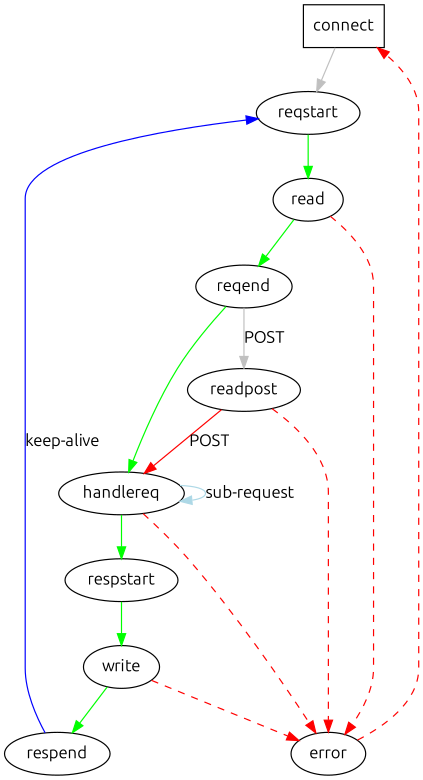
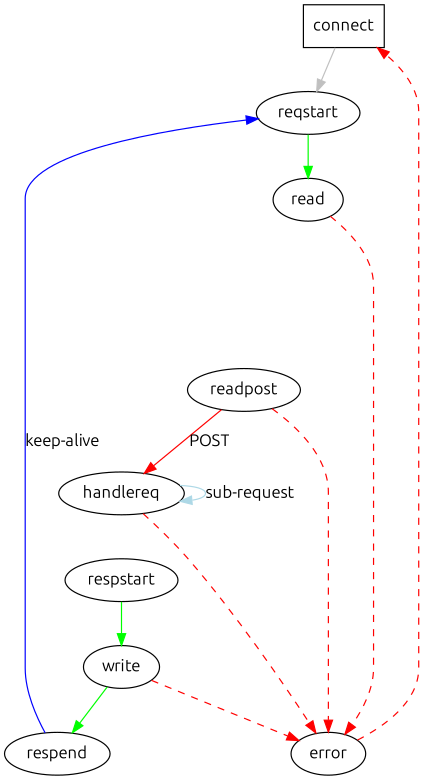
(244, 287) -> none
(121, 531) -> none
